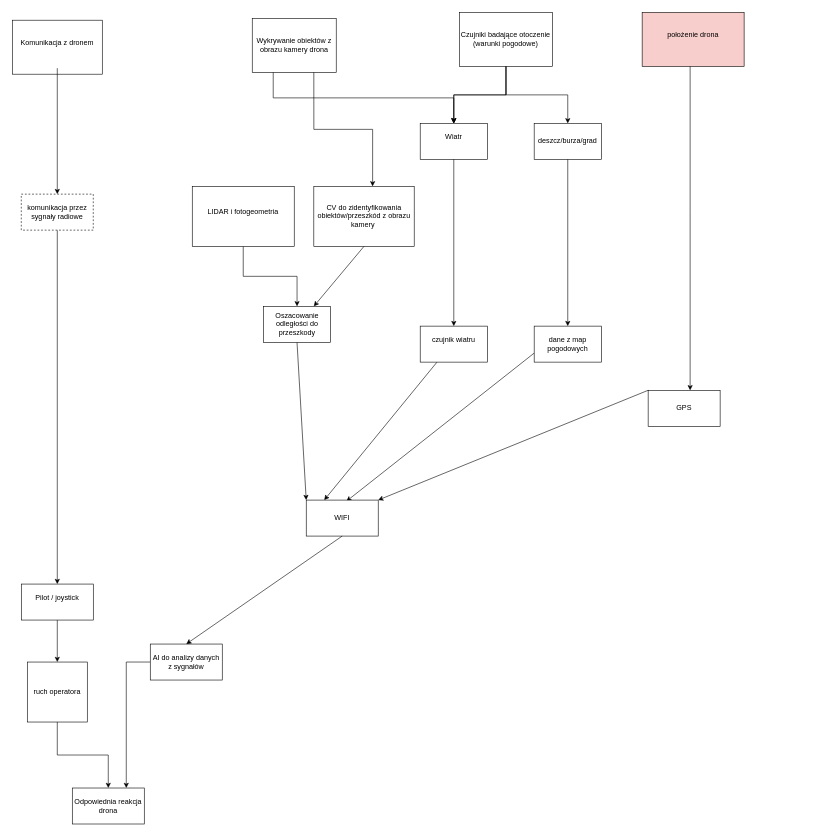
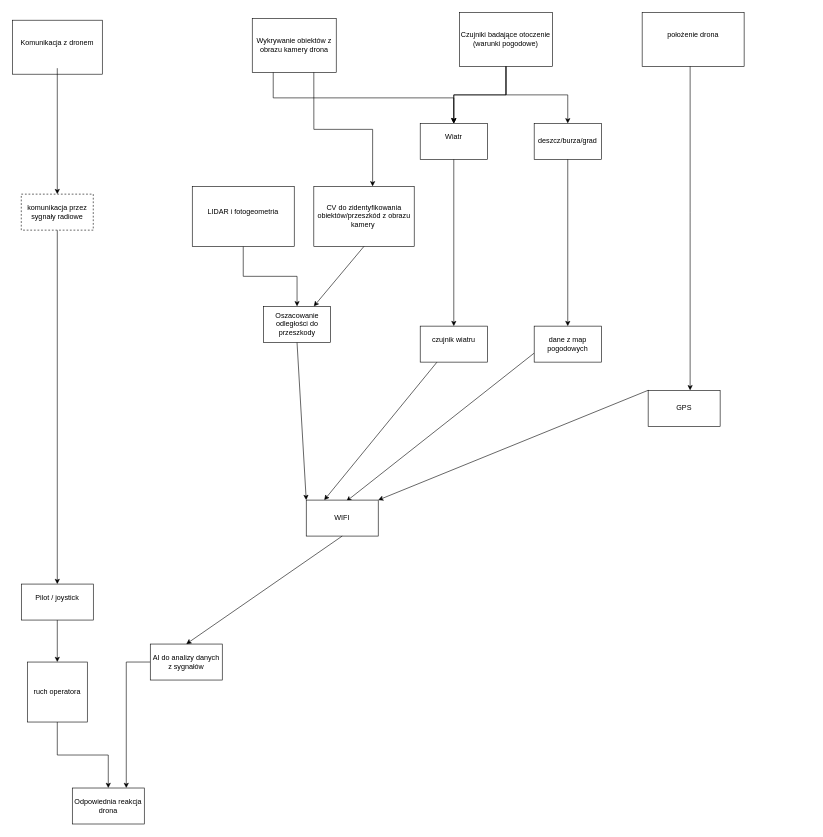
(693, 39) -> (693, 39)
